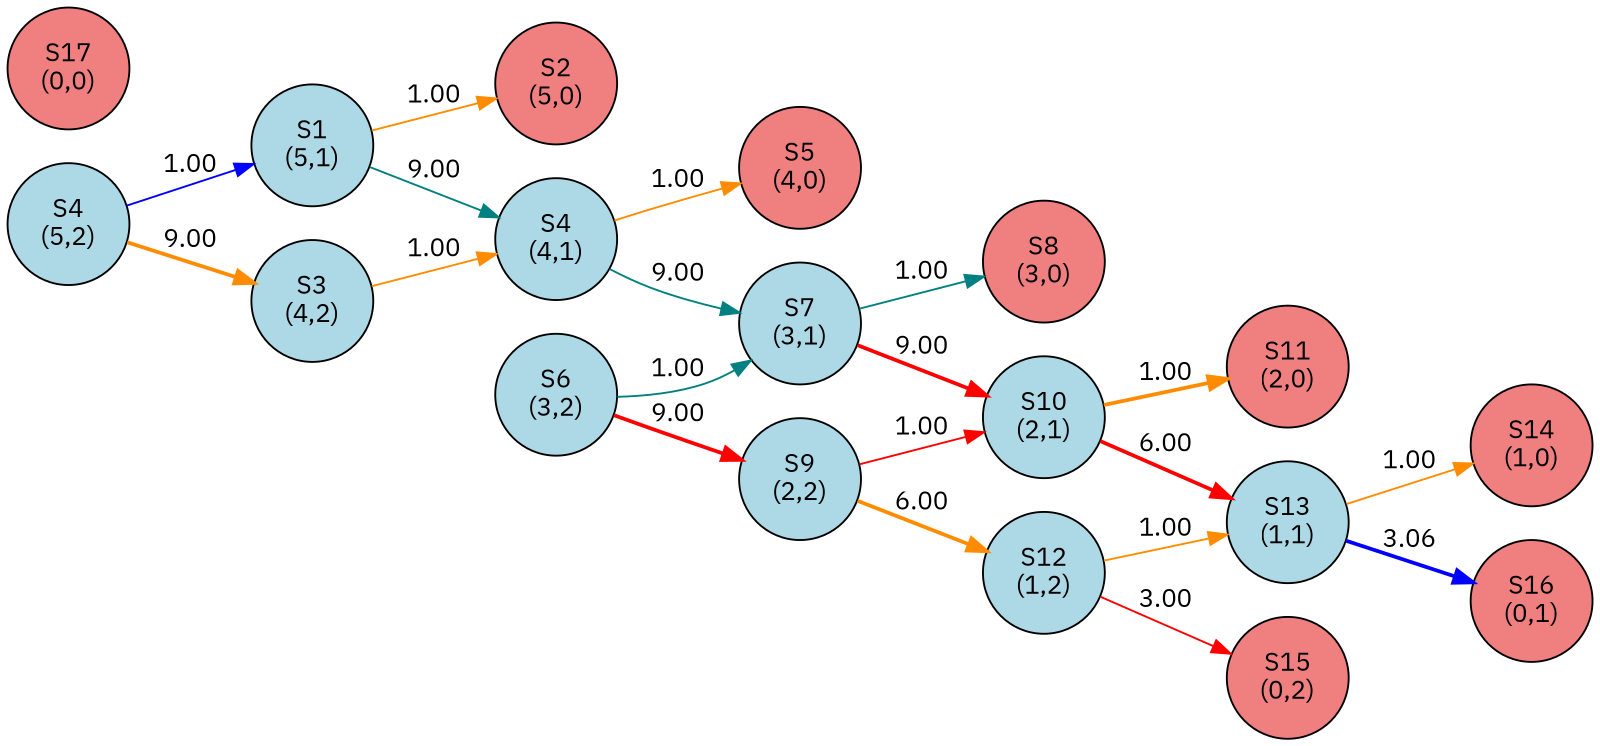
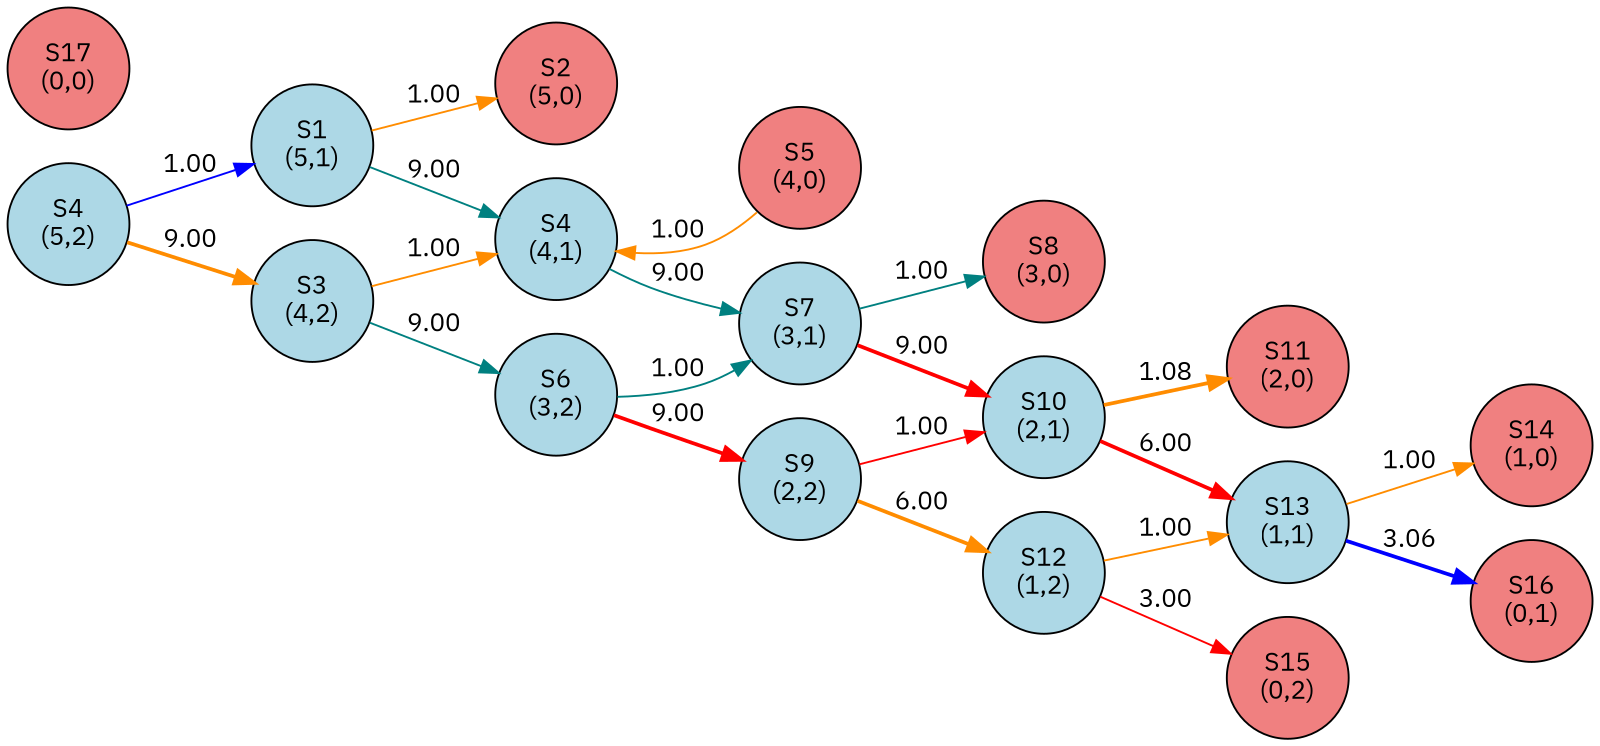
(668, 204) -> (701, 246)
none -> (426, 344)
(1166, 373) -> (1166, 373)
